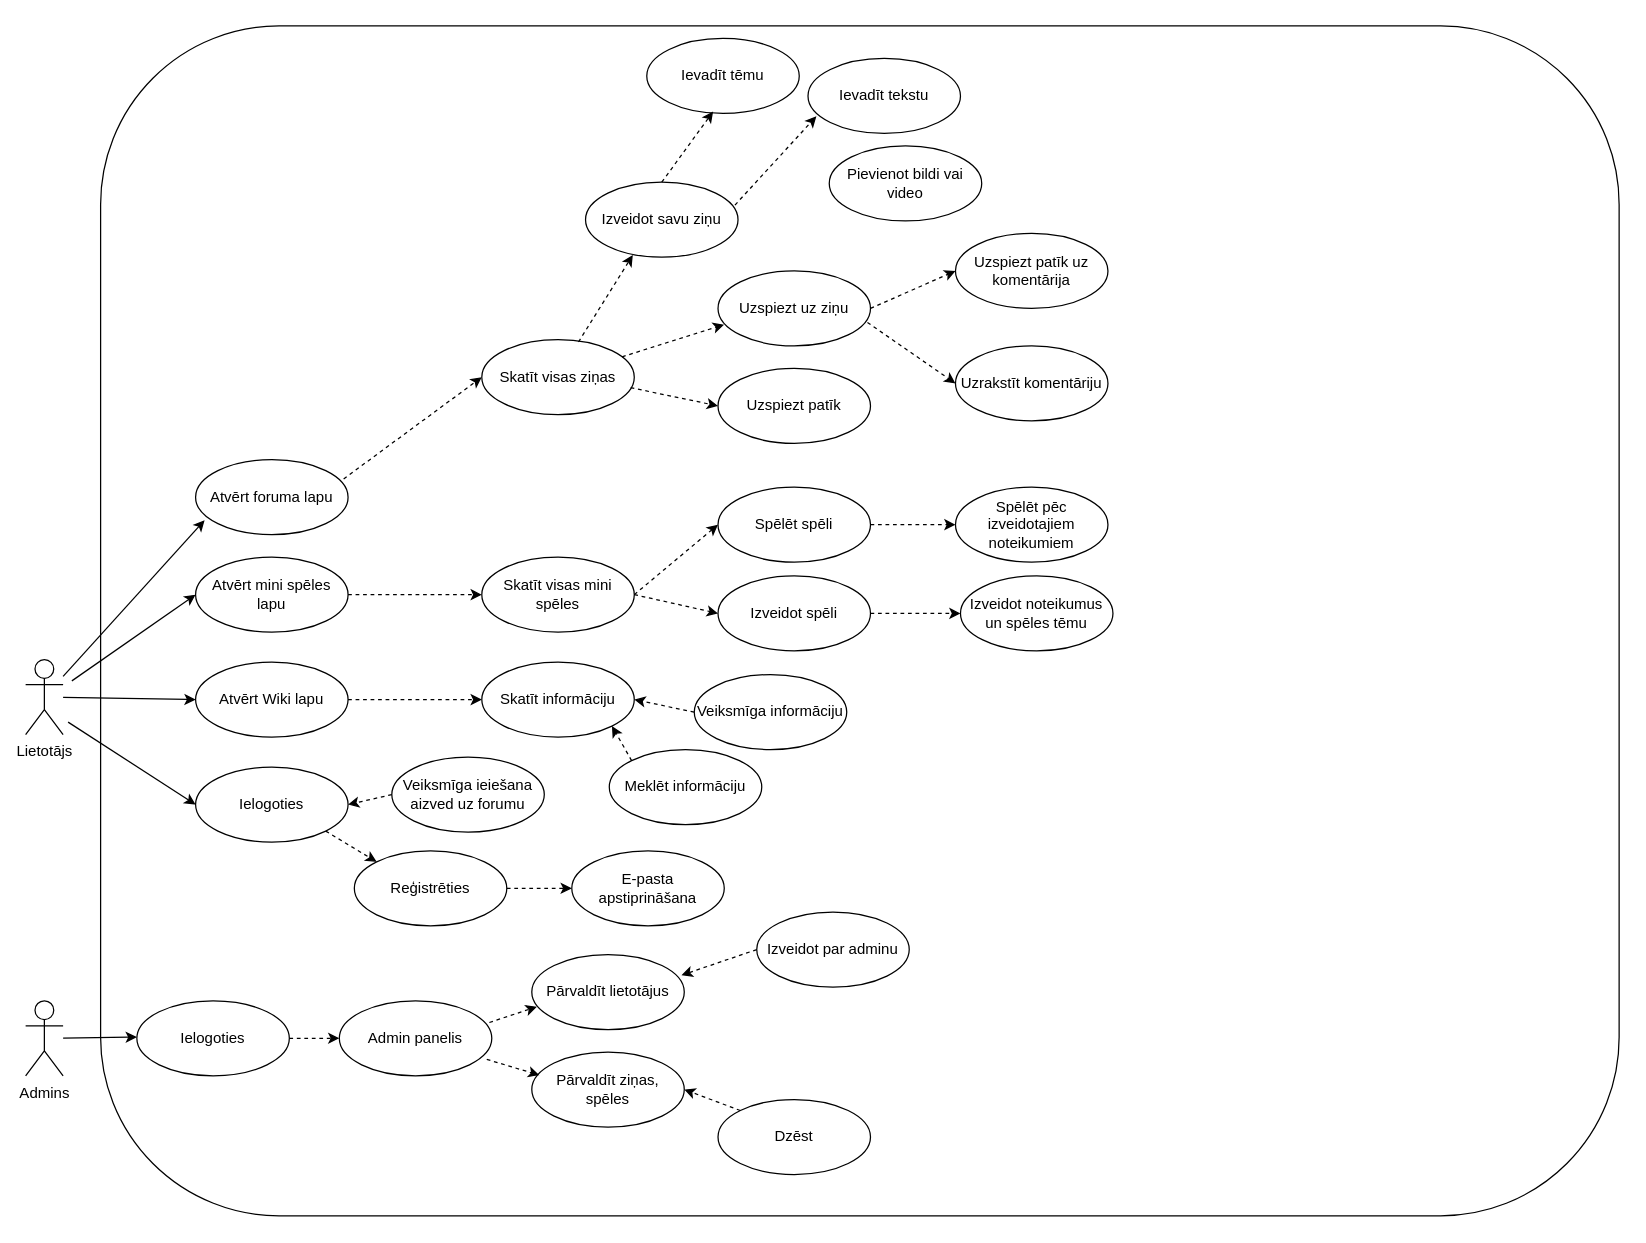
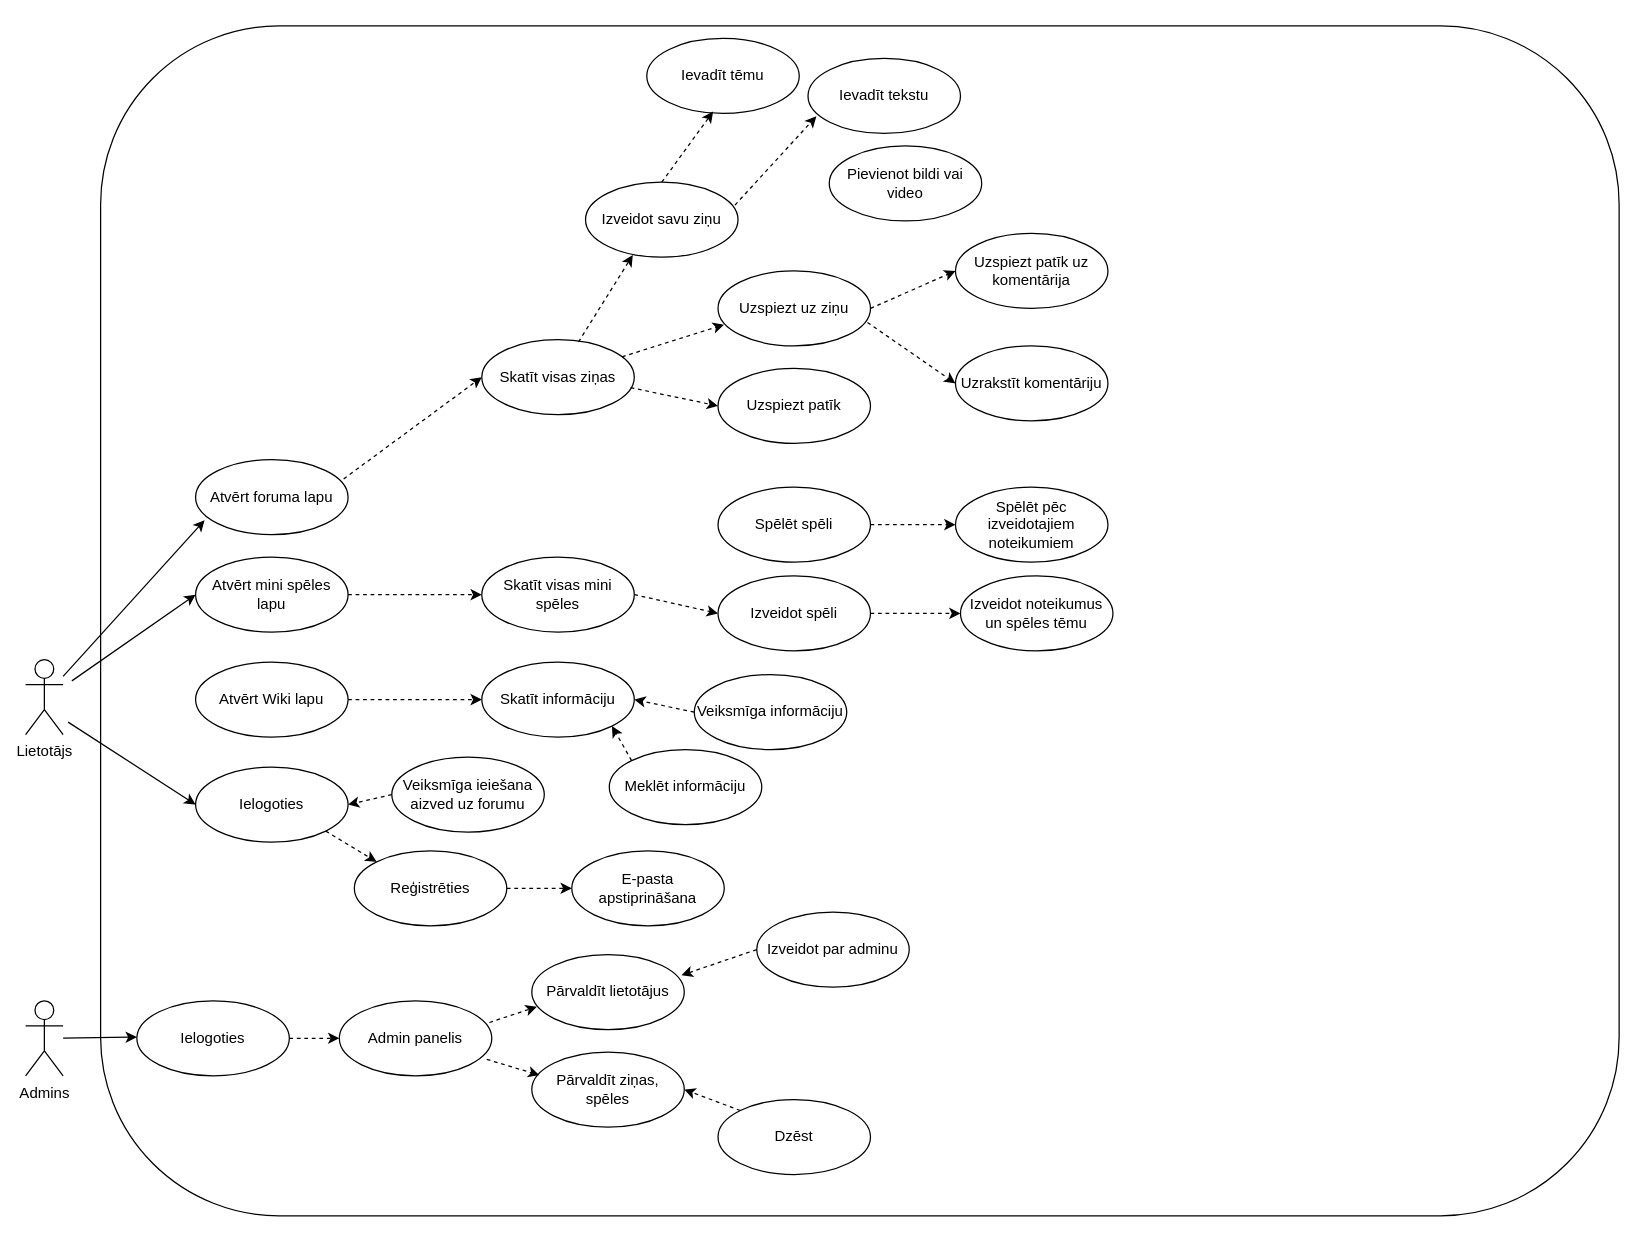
(674, 562) -> none
(125, 698) -> none
